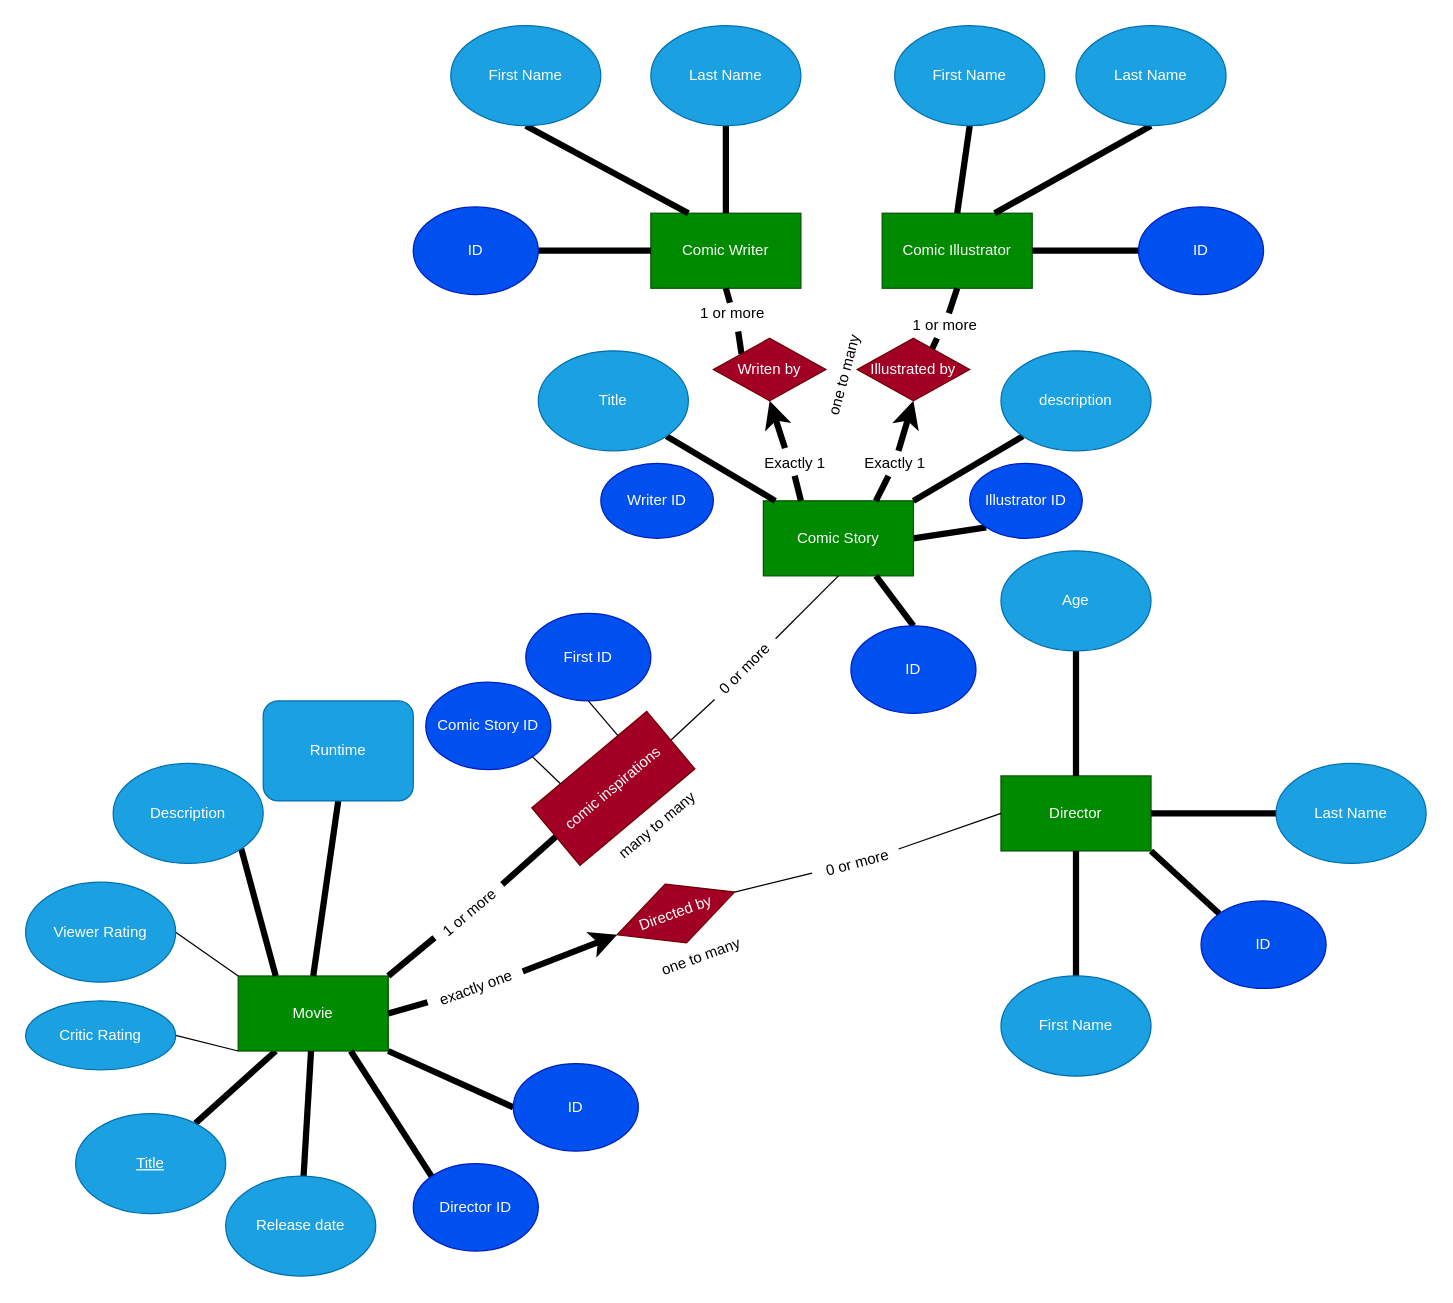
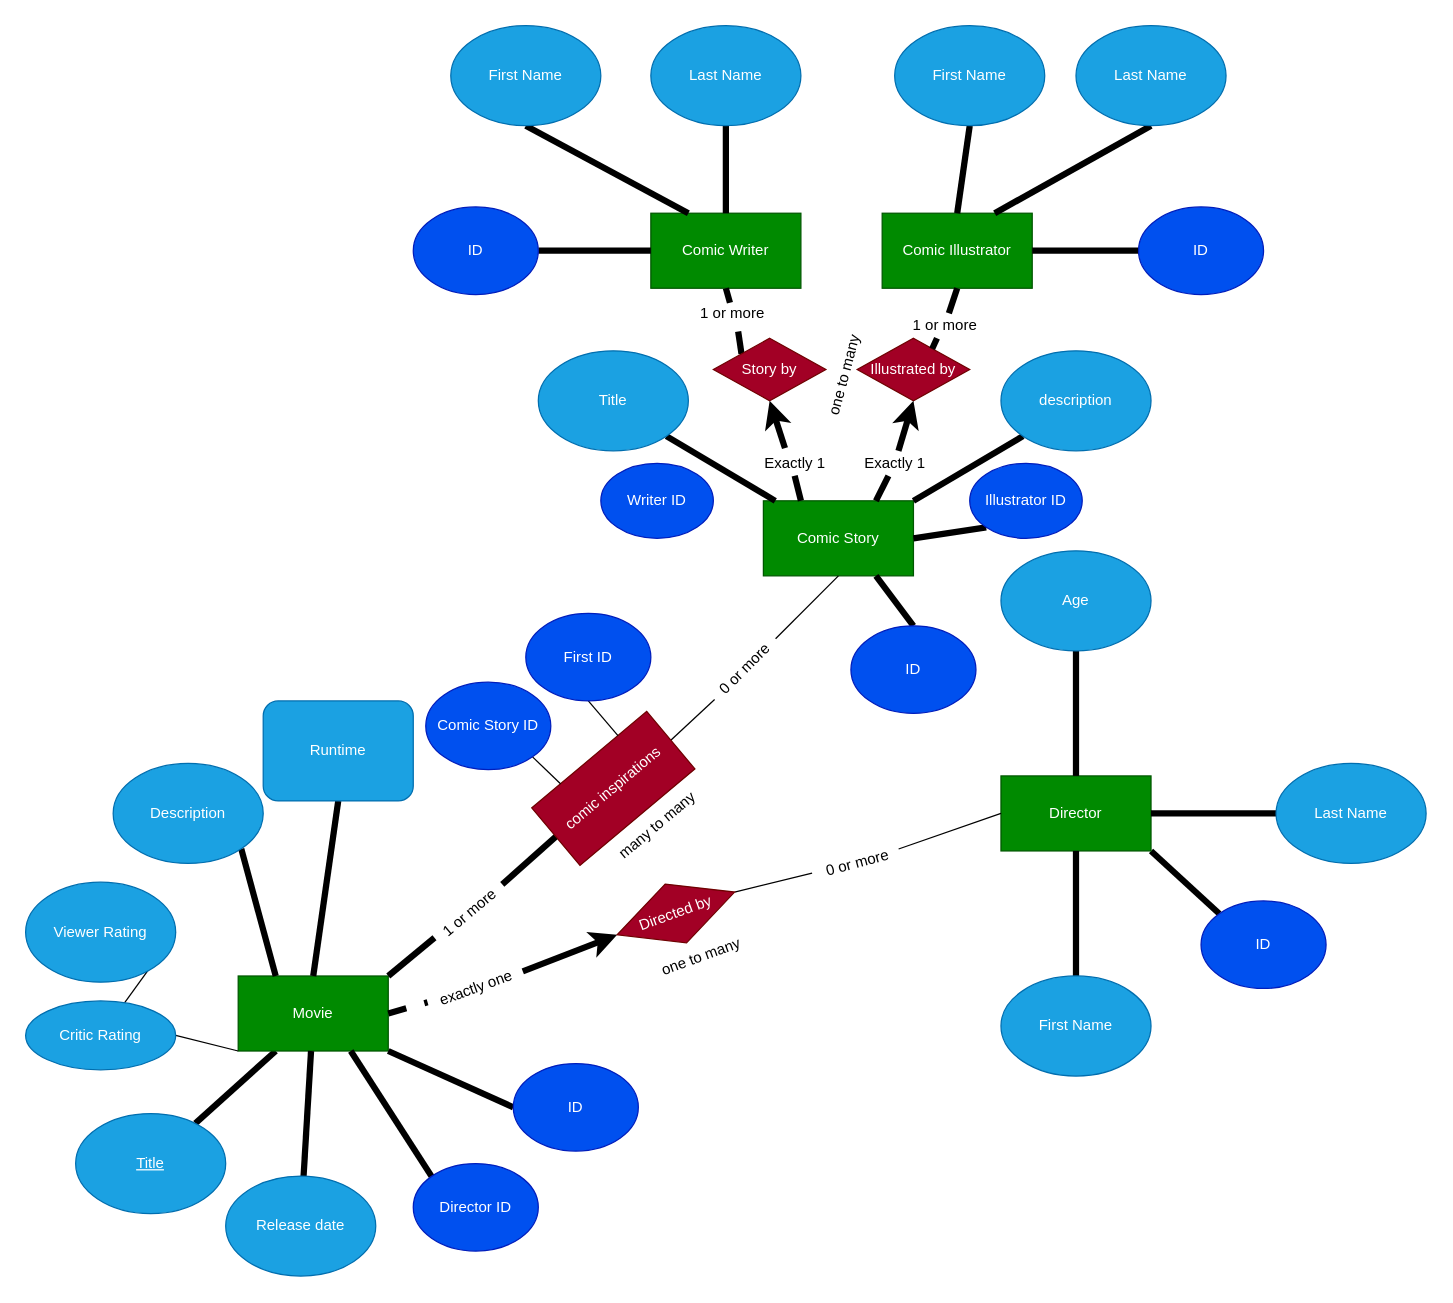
(769, 369) -> (769, 369)
(207, 954) -> (136, 986)
(415, 1006) -> (415, 1006)
